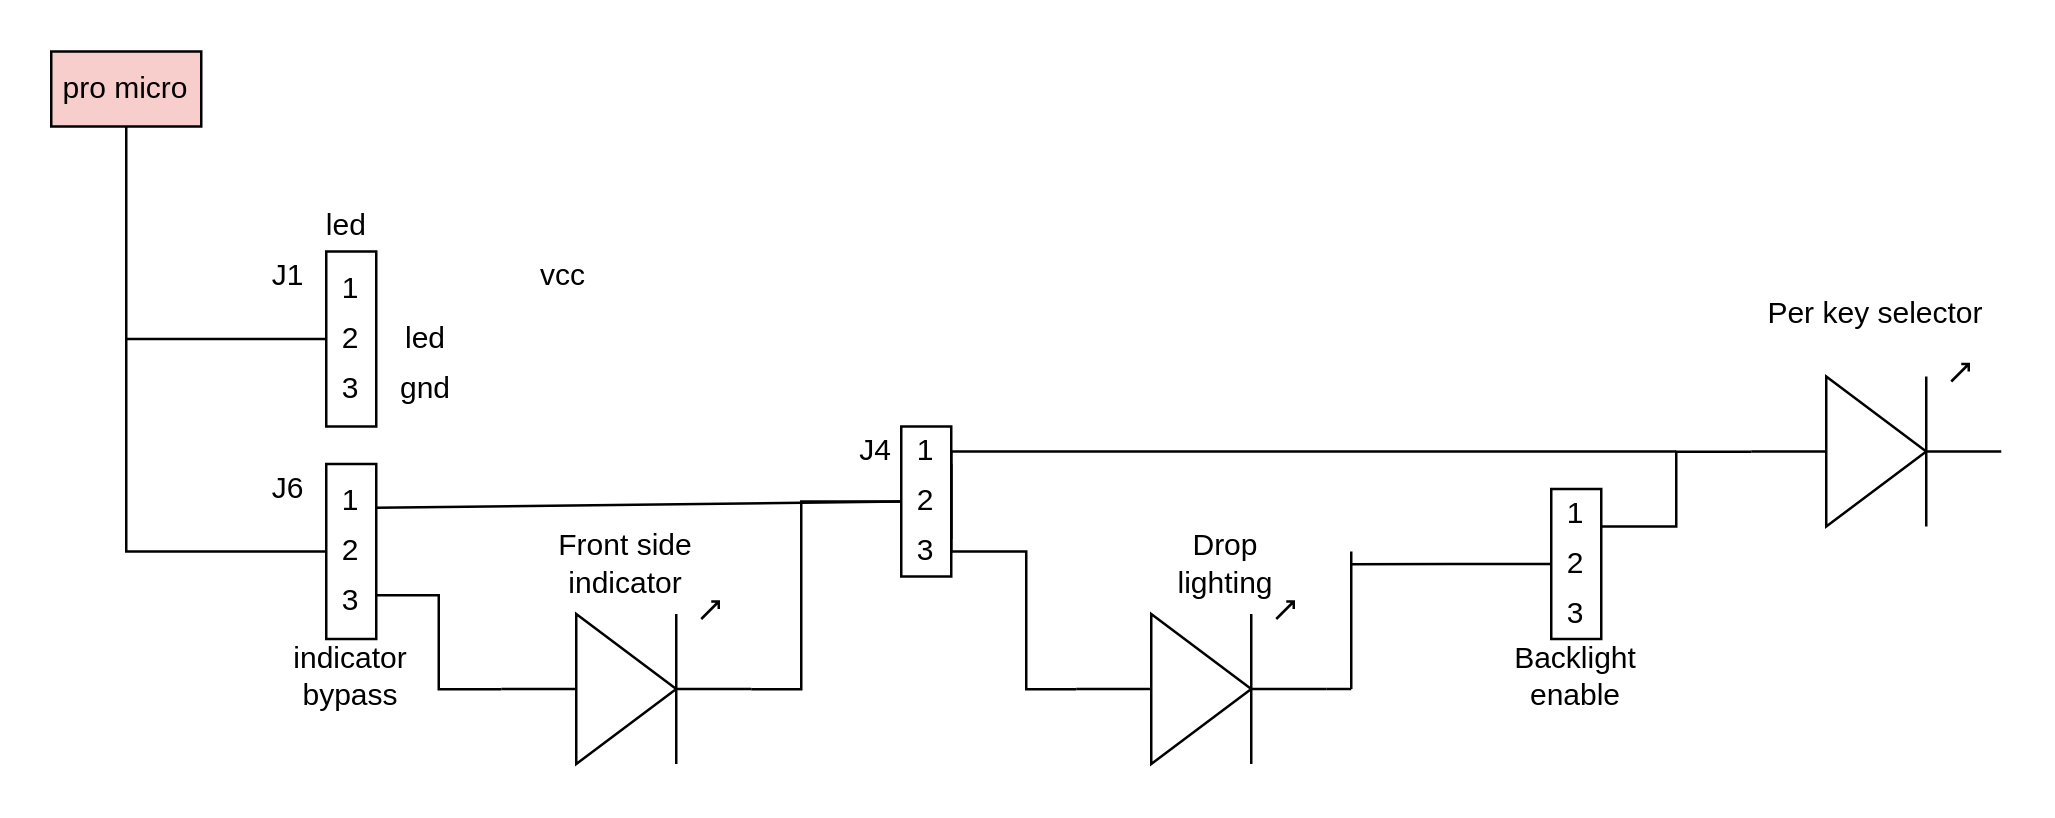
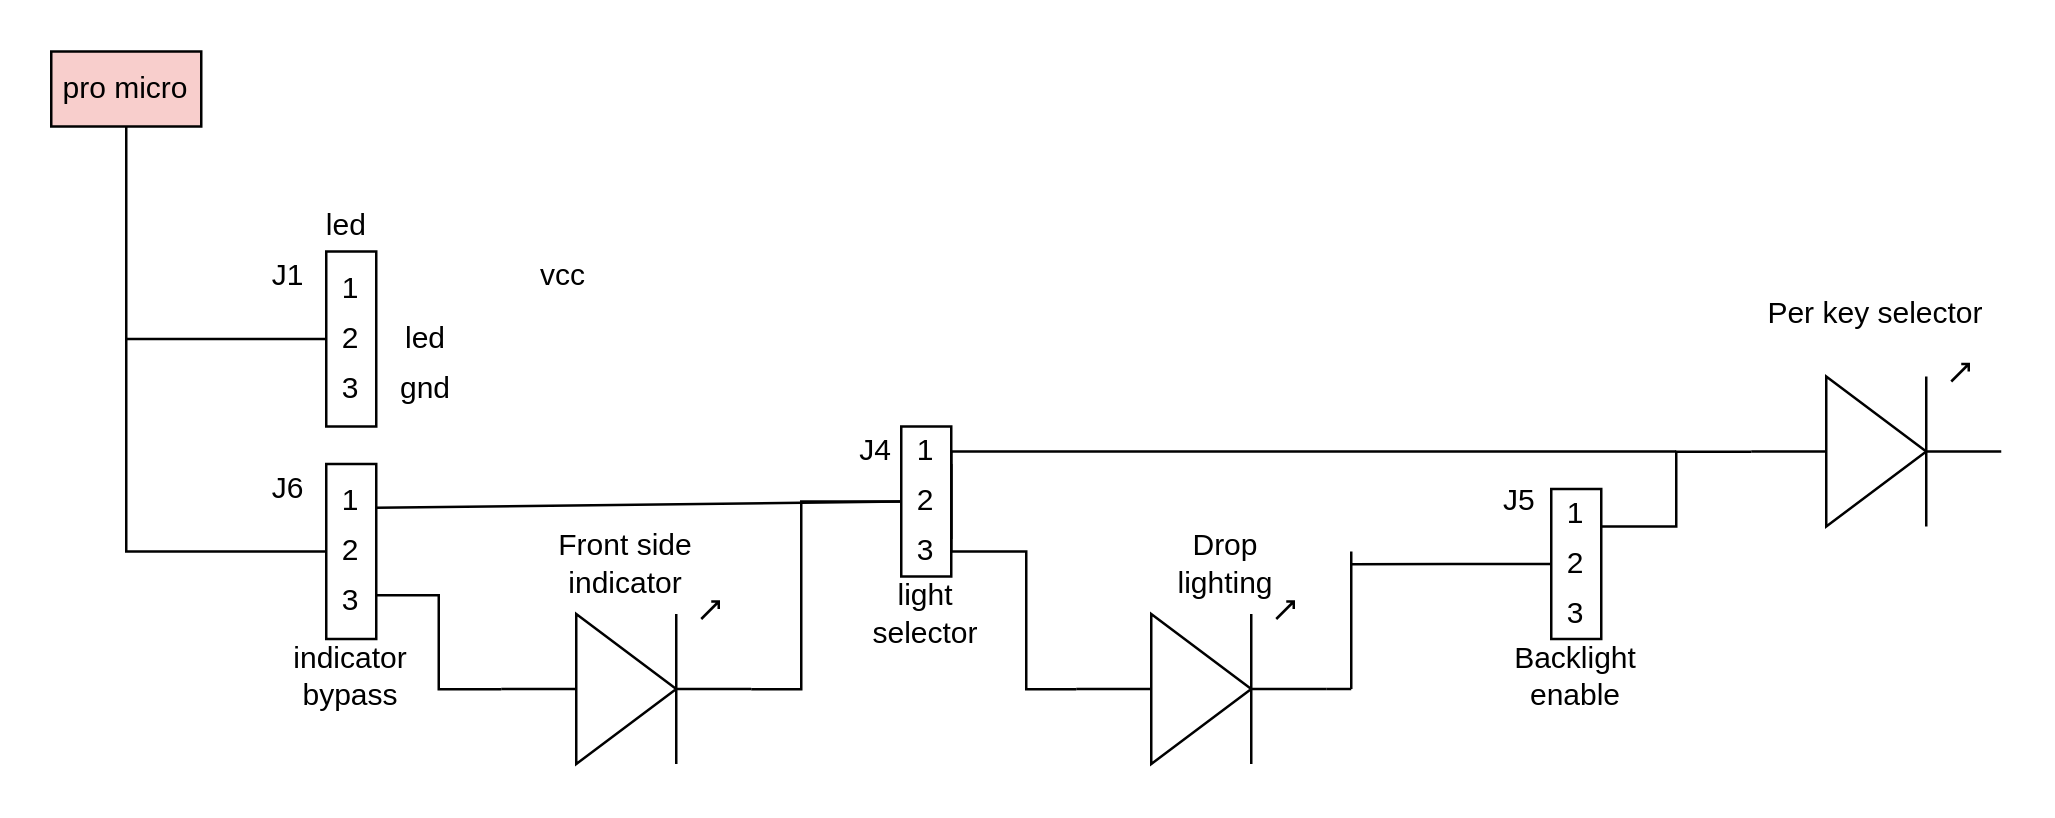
none -> (1520, 501)
none -> (926, 614)
